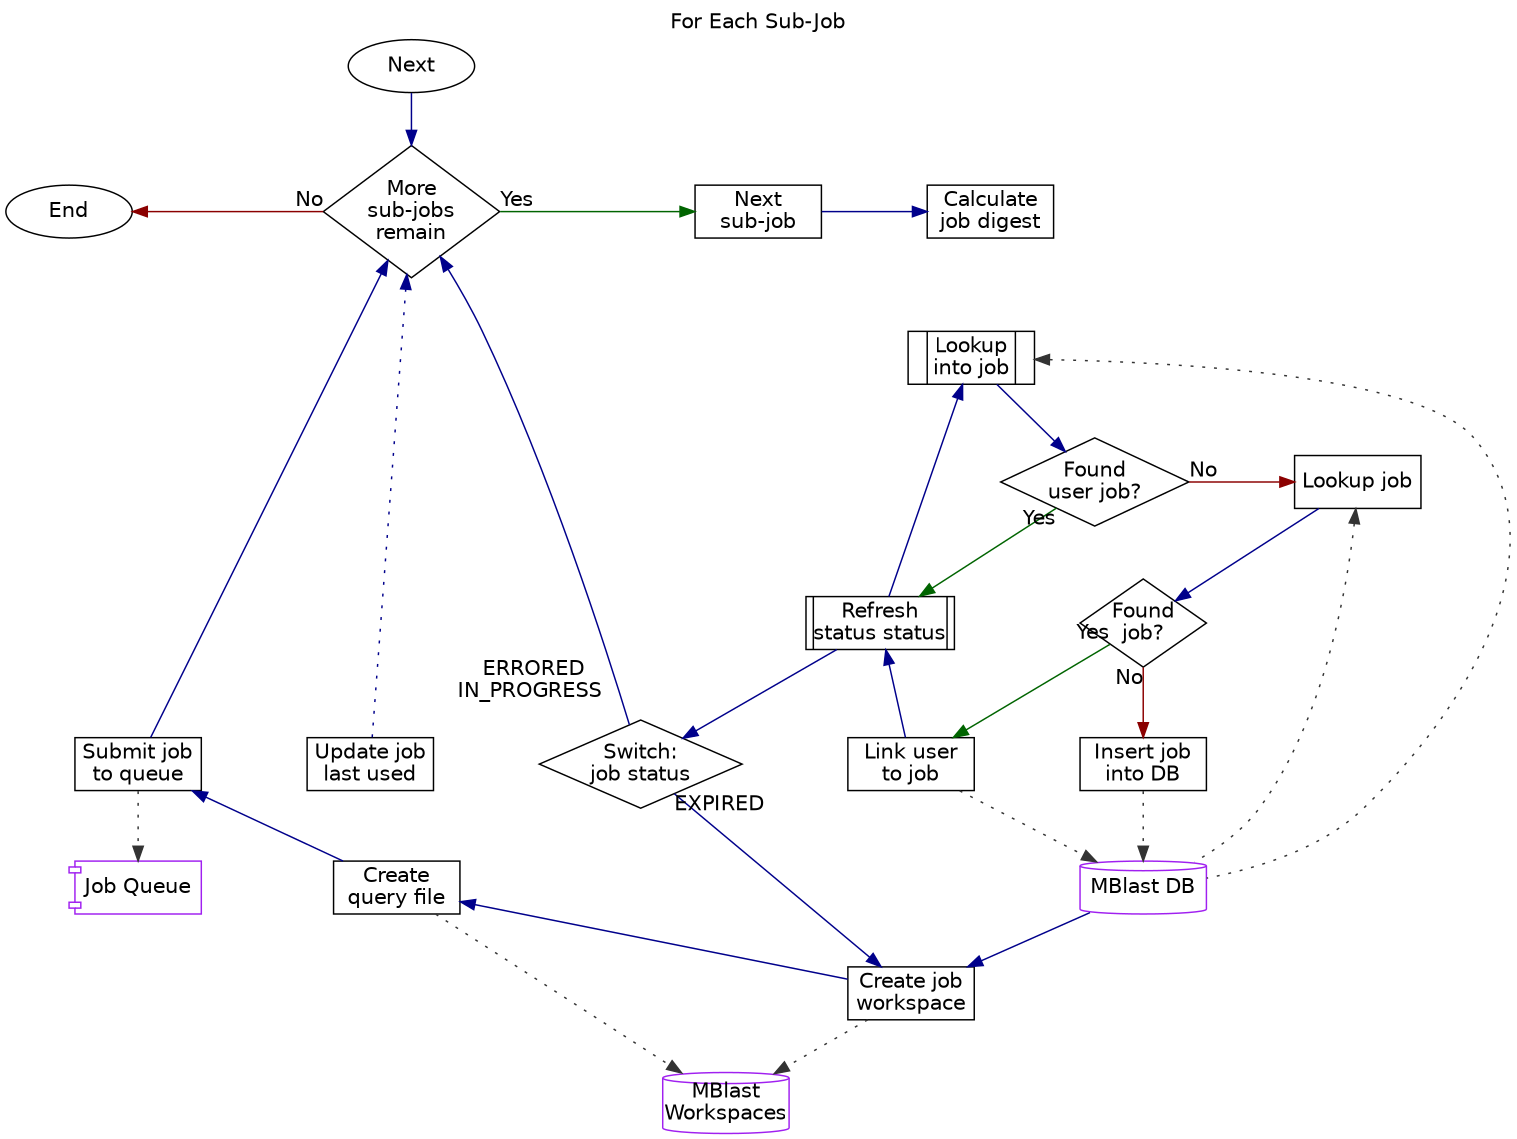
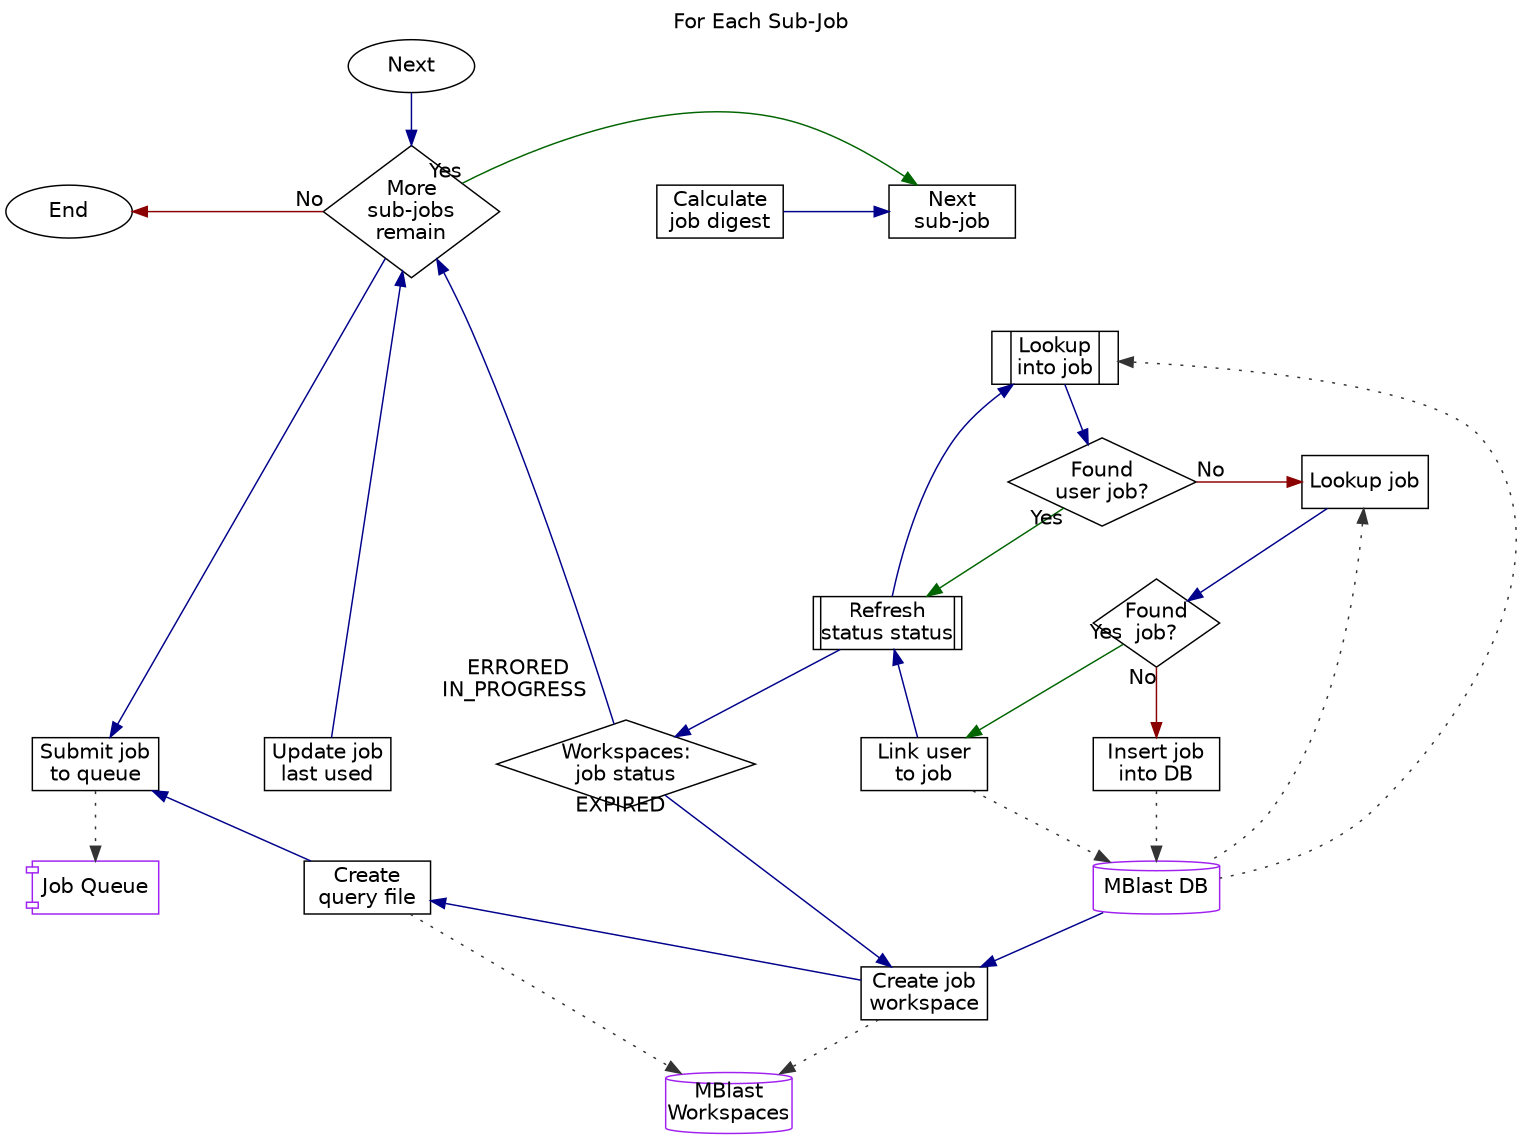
(867, 212) -> (829, 212)
(266, 505) -> (251, 491)
(389, 513) -> (366, 512)
(641, 764) -> (626, 764)
